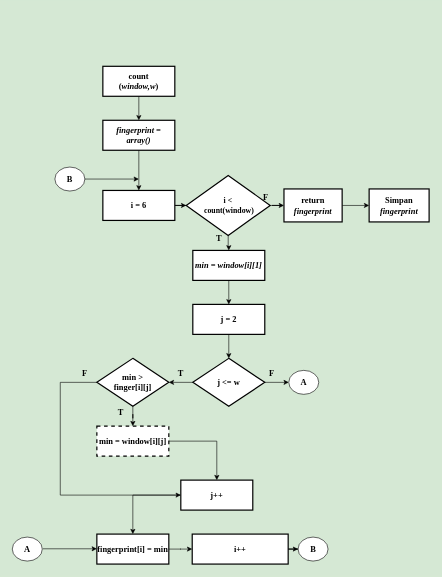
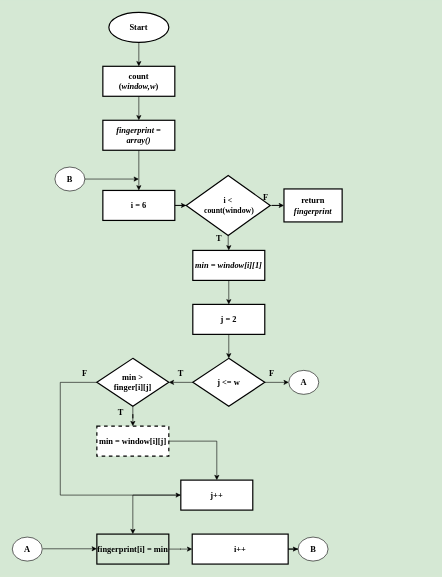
none -> (139, 27)
none -> (139, 60)
(353, 206) -> none
(399, 206) -> none
(133, 549) -> (133, 549)
